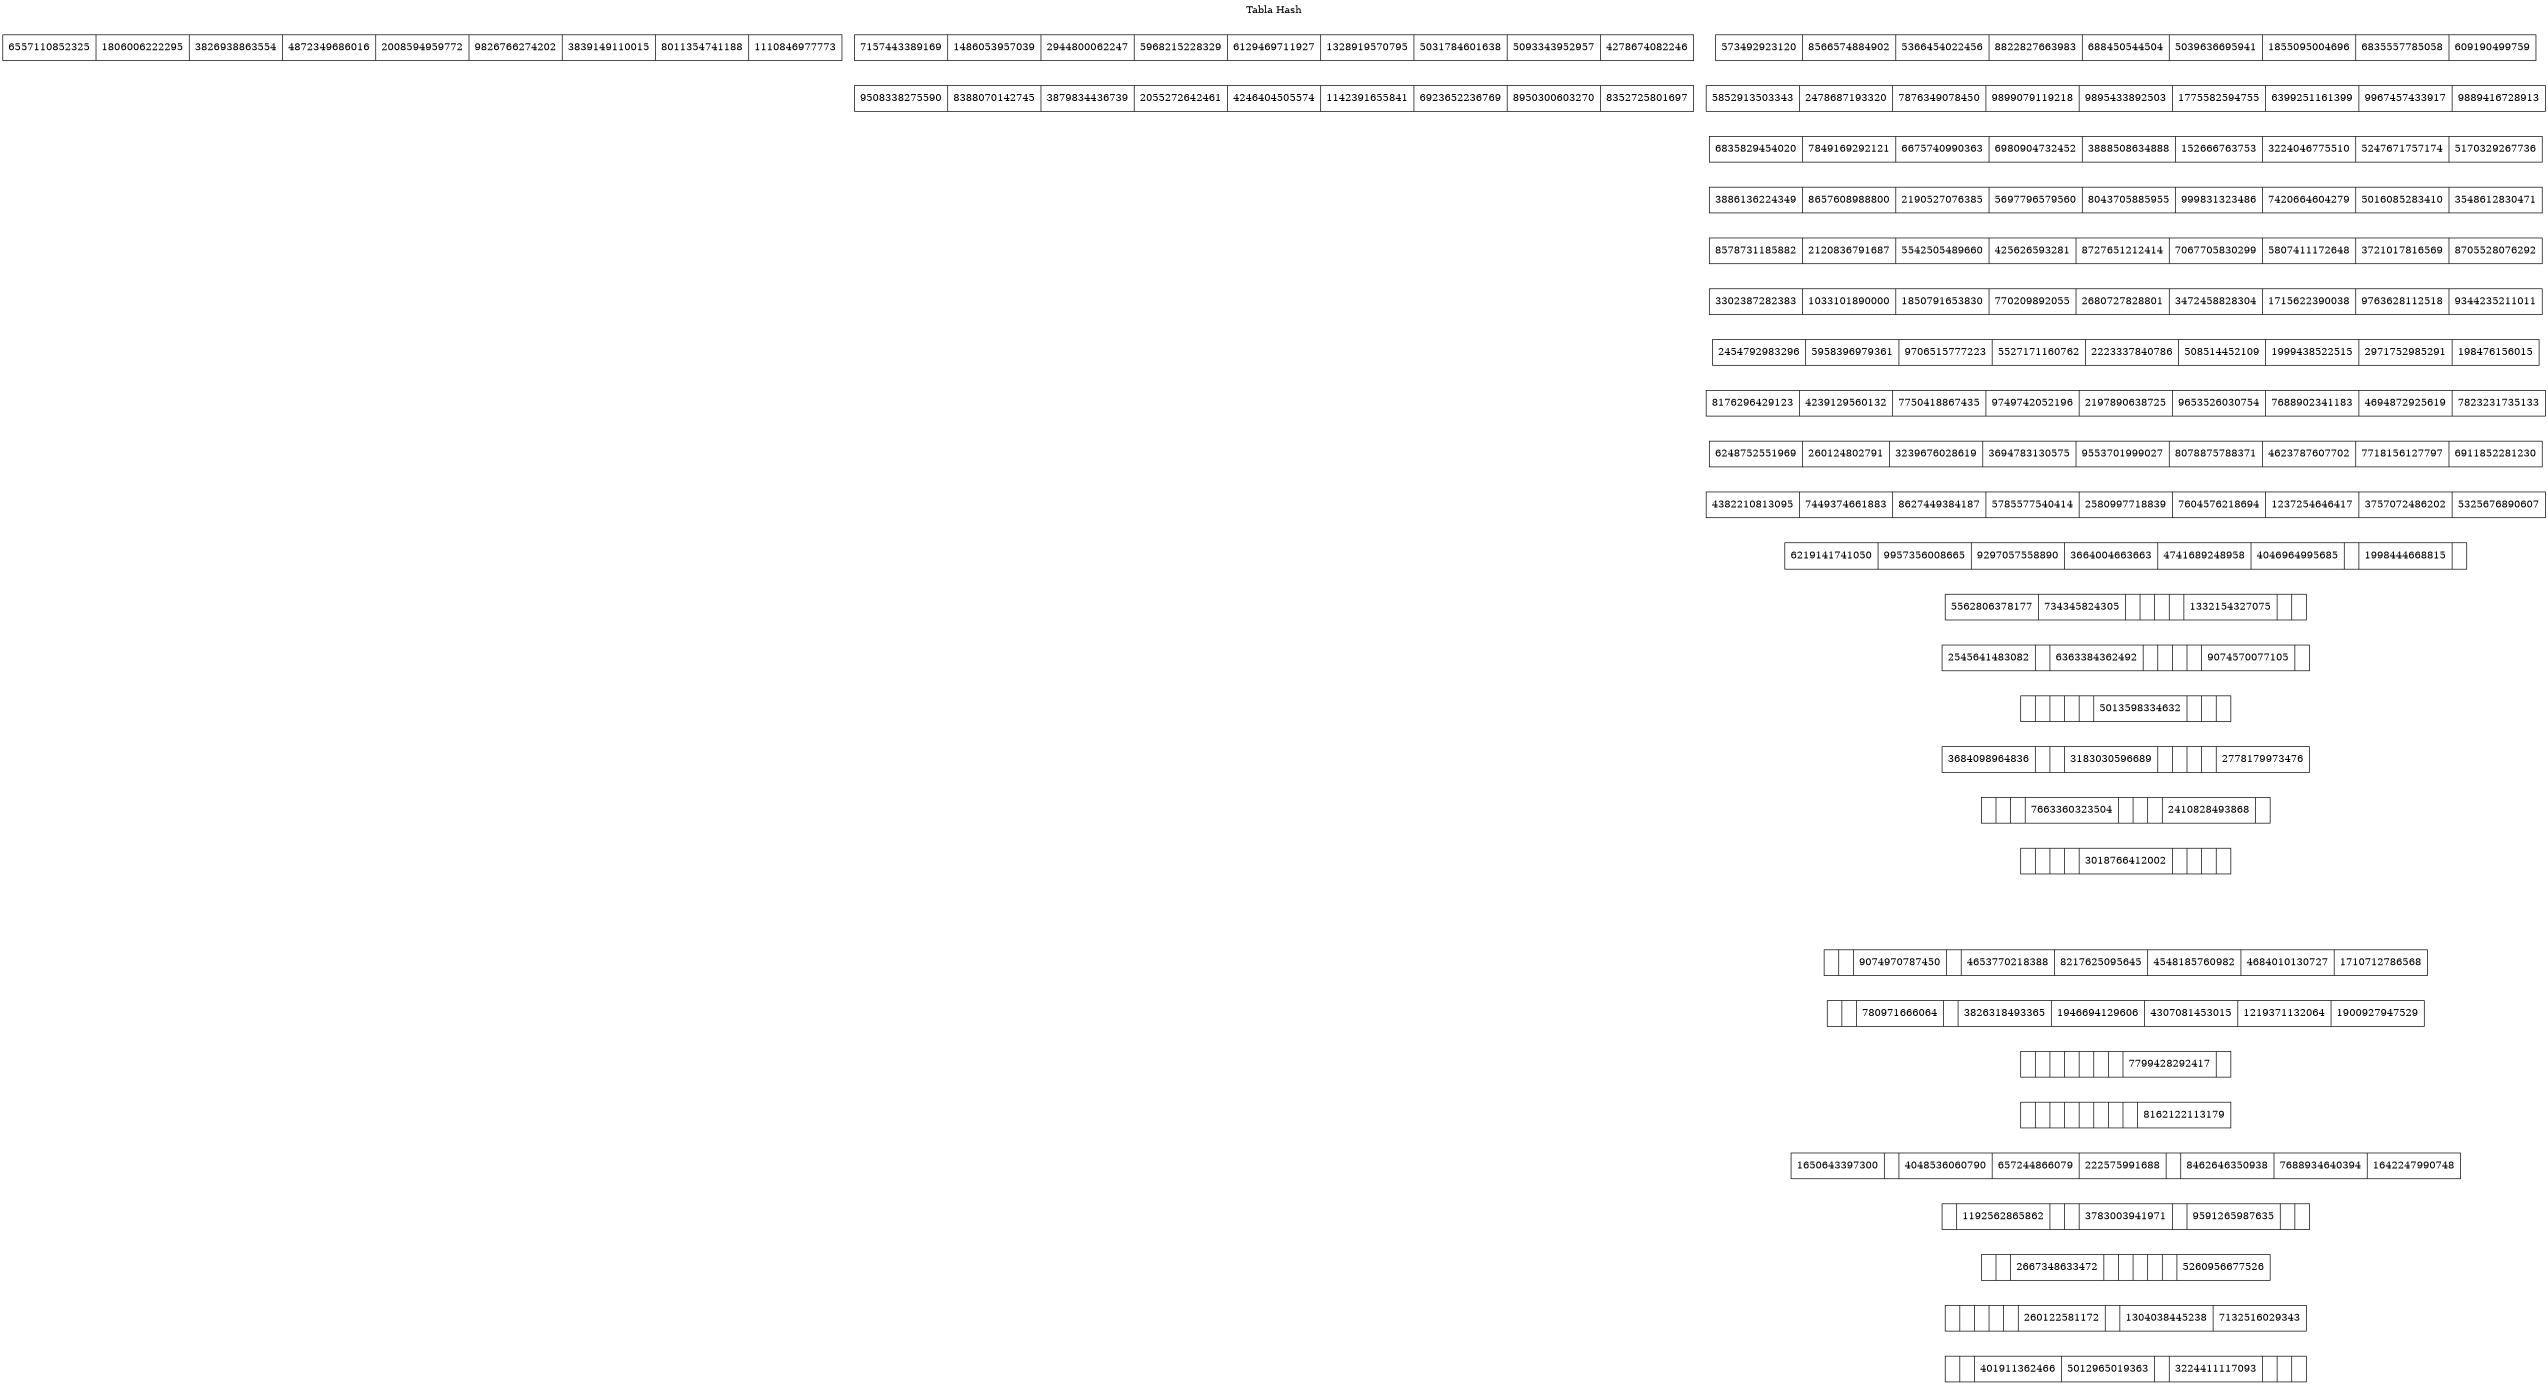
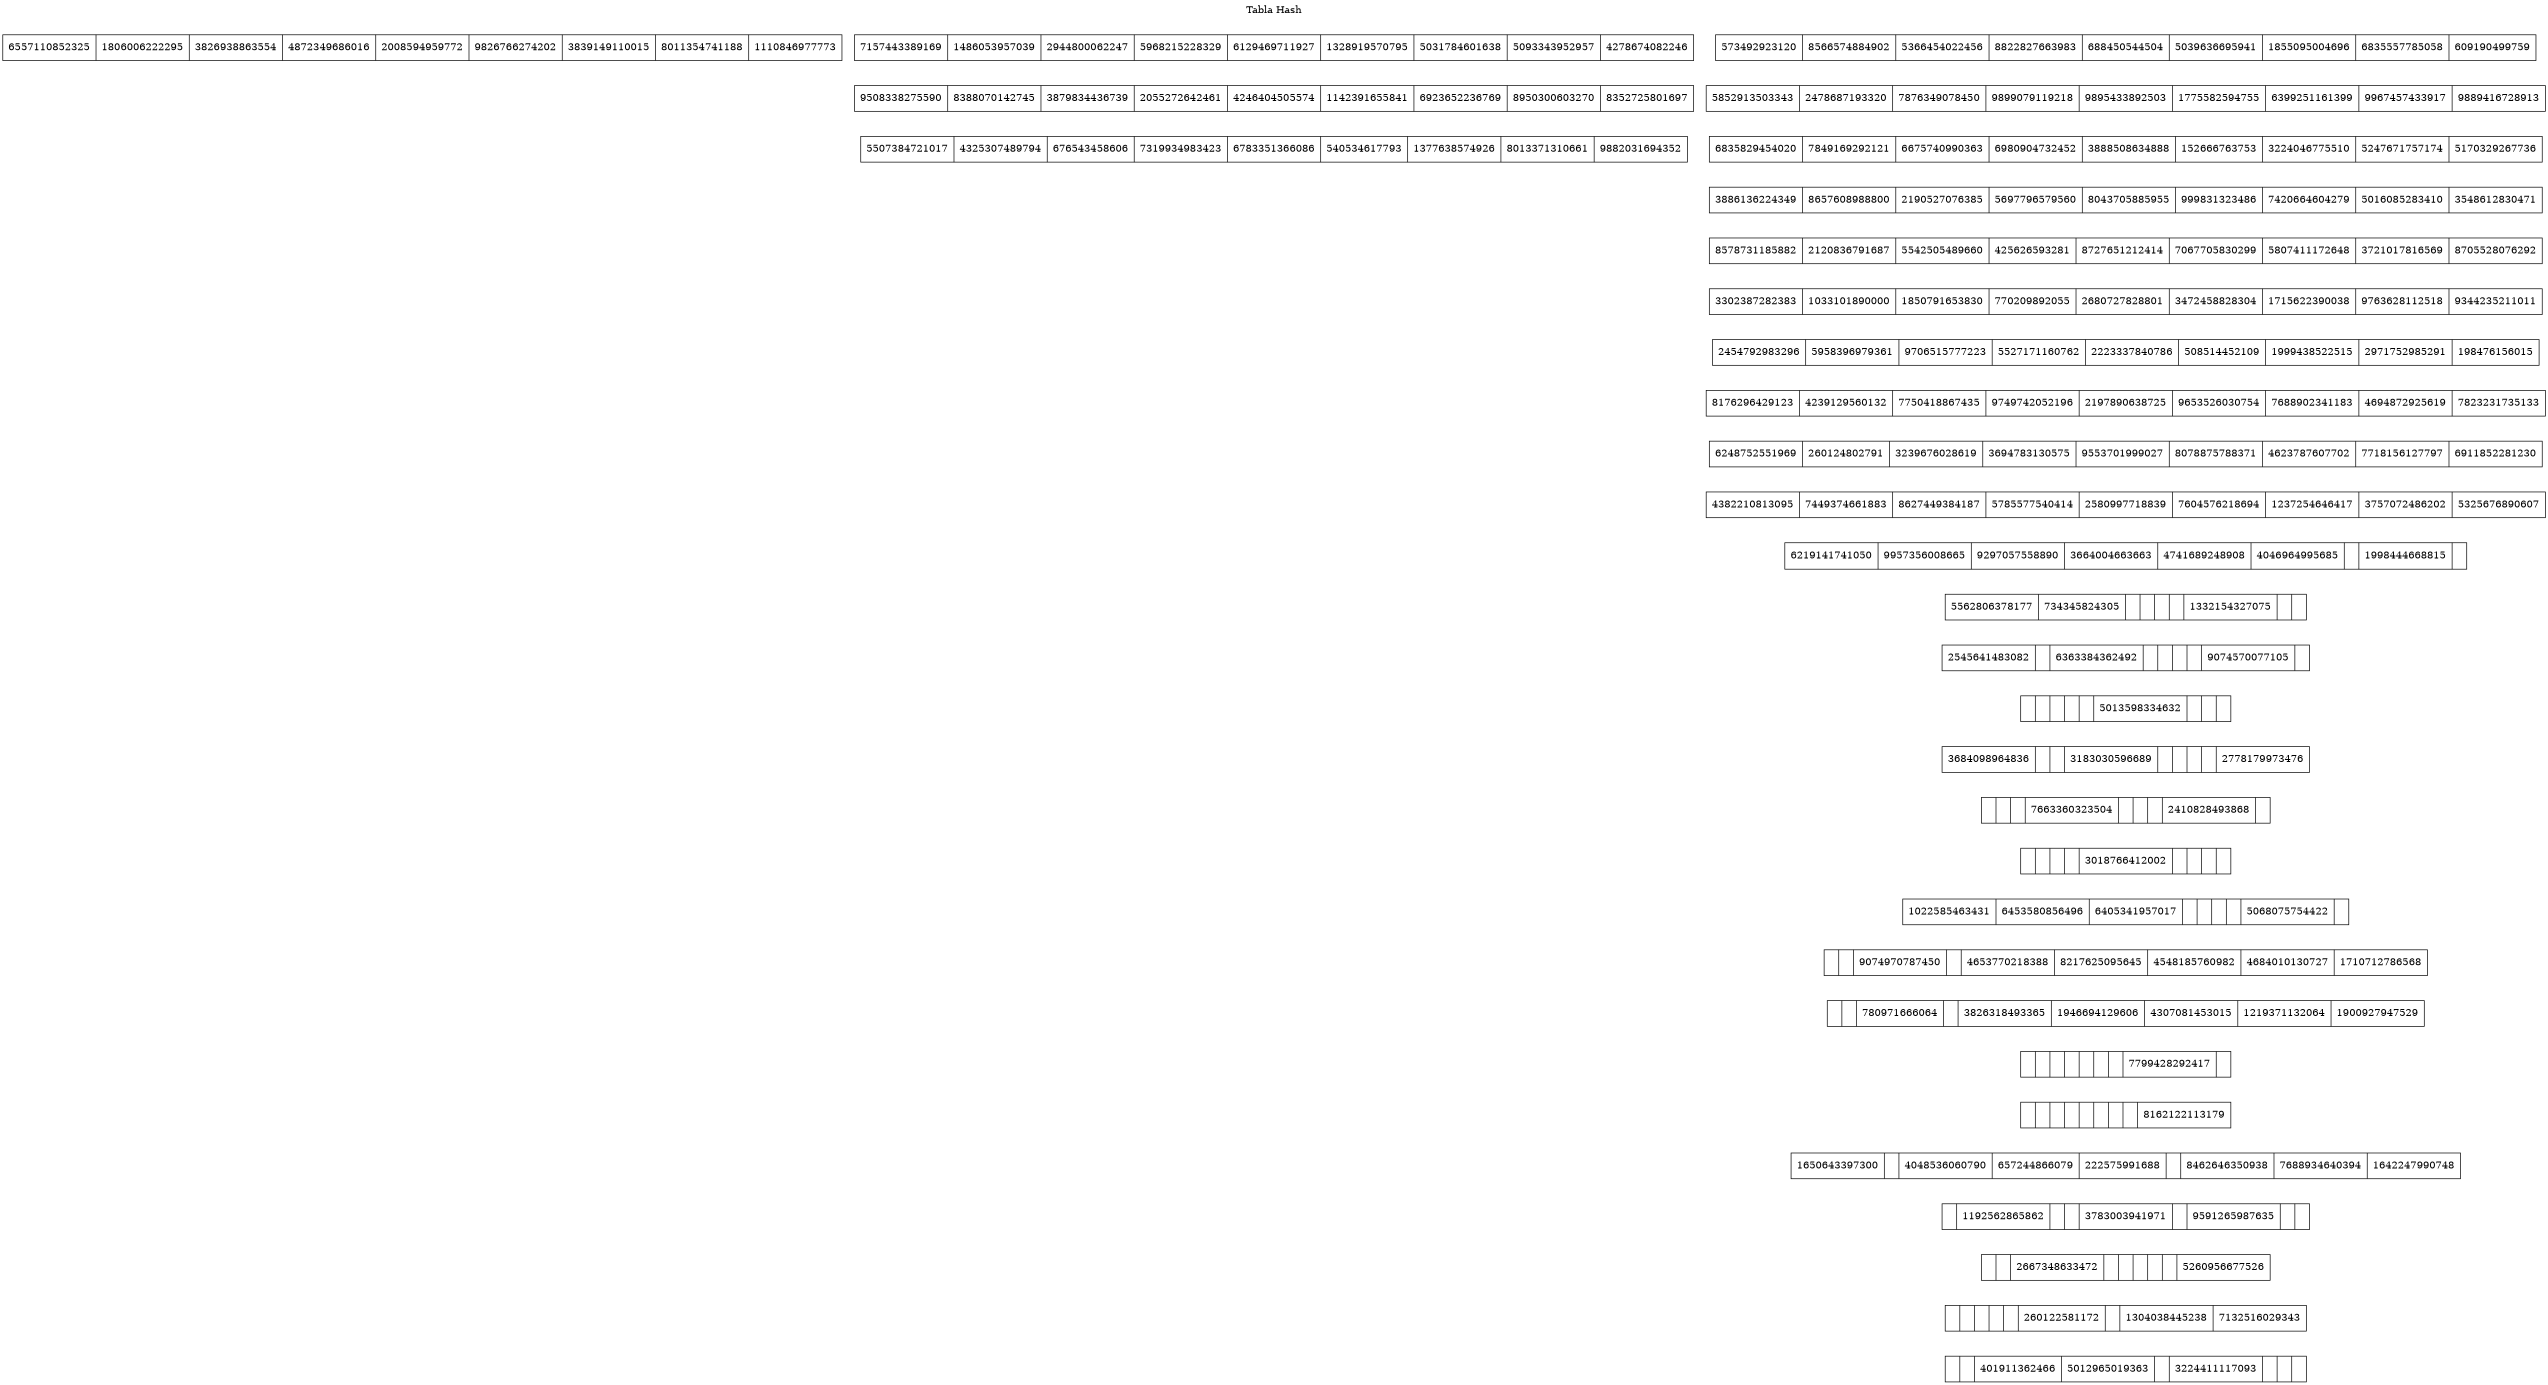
none -> (1274, 149)
(2204, 556) -> (2204, 556)
none -> (2126, 912)
